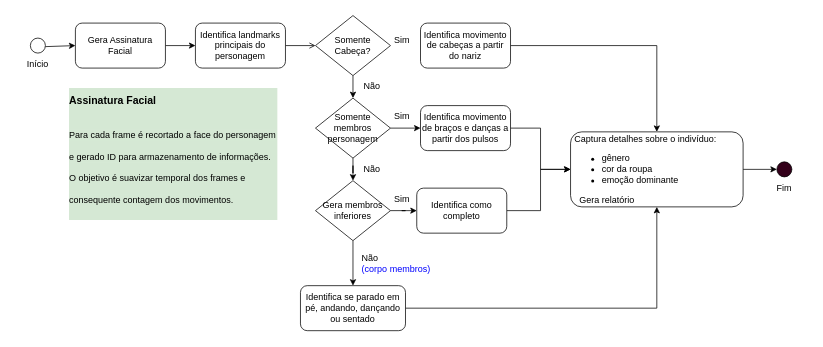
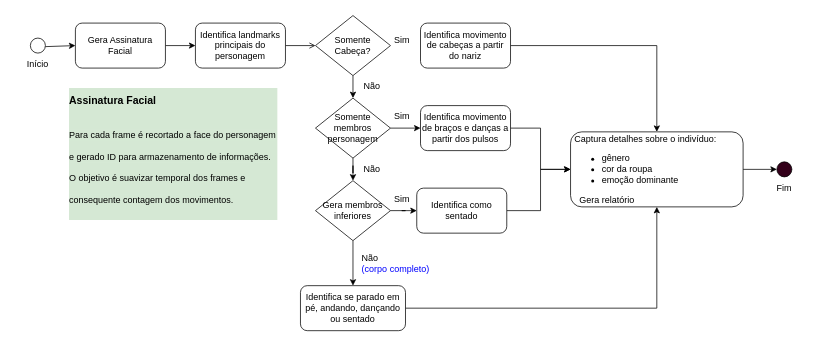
(462, 210) -> (462, 210)
(399, 263) -> (400, 263)
